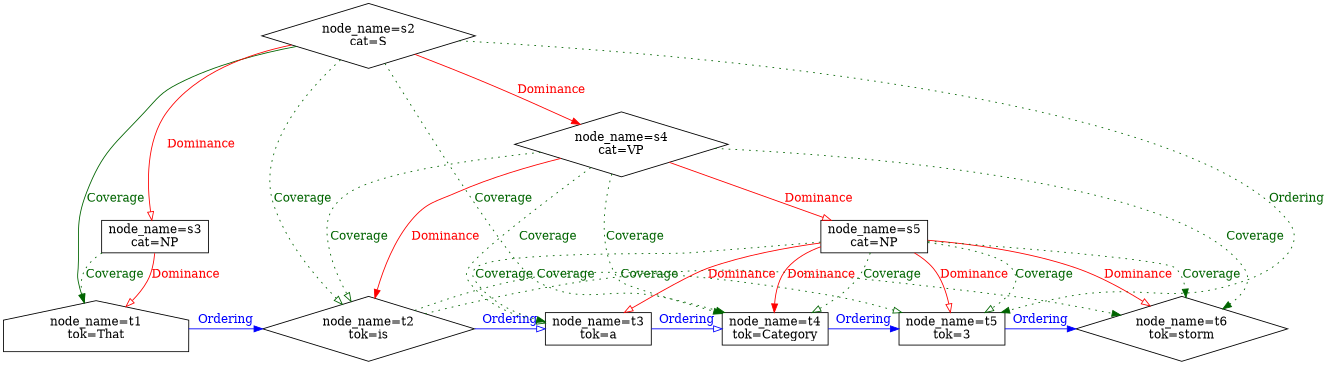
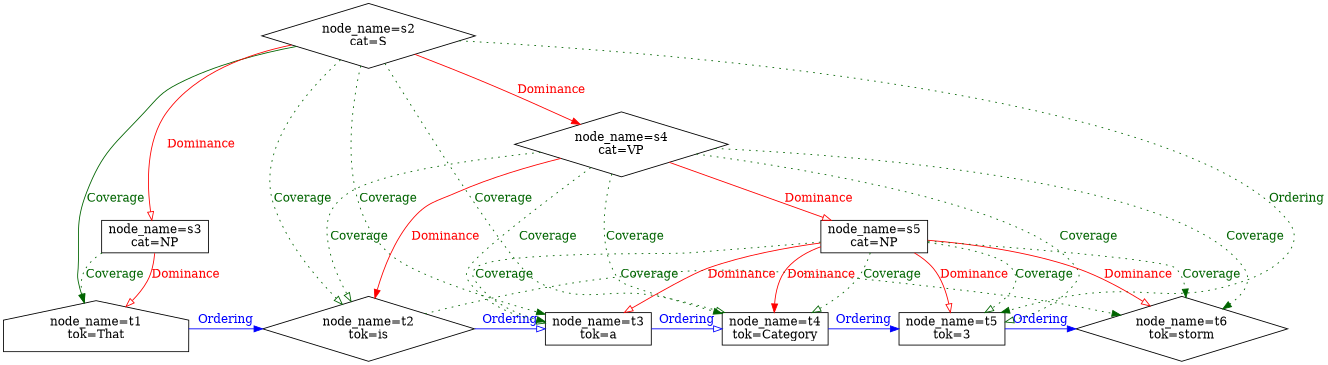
none -> (377, 239)
(509, 251) -> (509, 251)
(605, 272) -> (938, 201)
